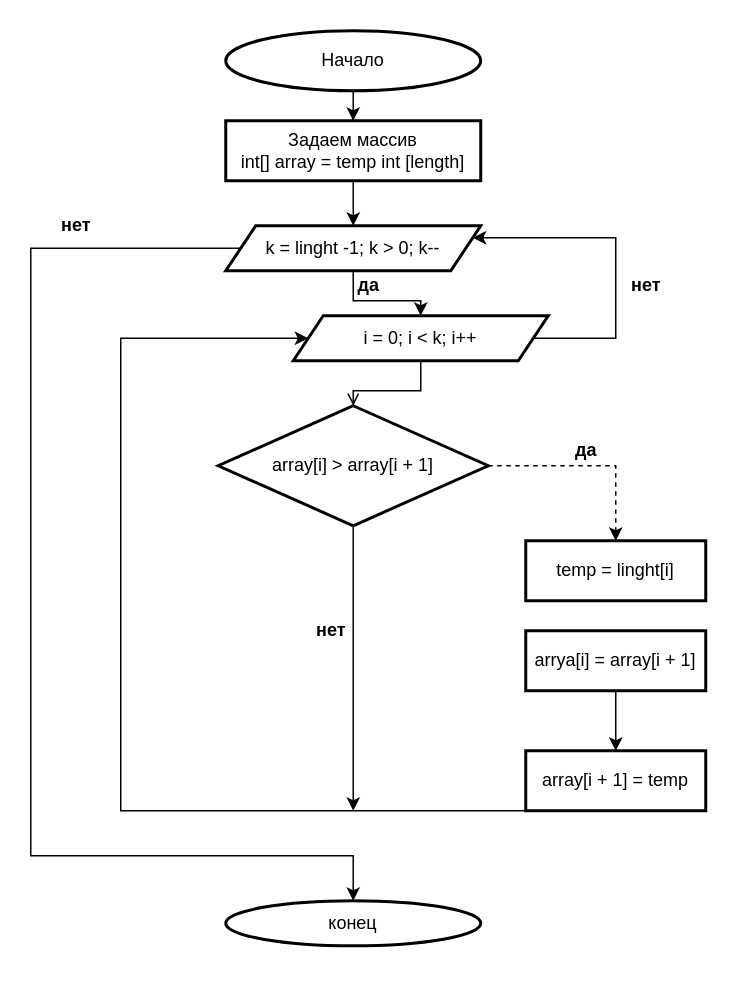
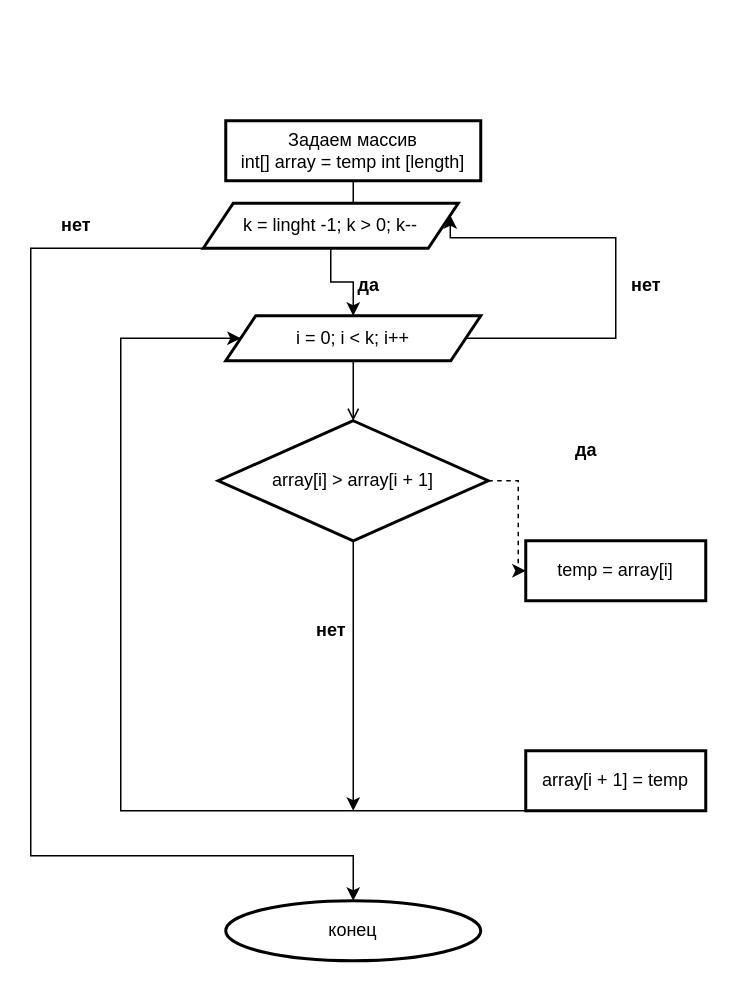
(353, 61) -> none
(353, 111) -> none
(353, 248) -> (331, 226)
(421, 338) -> (353, 338)
(353, 466) -> (353, 481)
(616, 571) -> (616, 571)
(616, 661) -> none
(616, 716) -> none
(353, 923) -> (353, 931)
